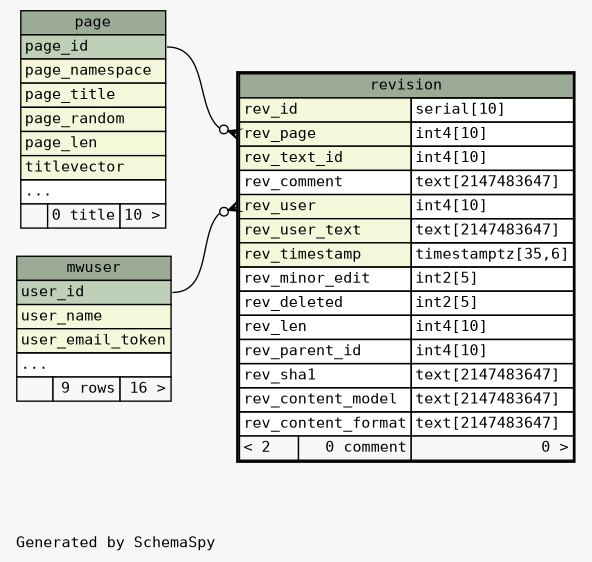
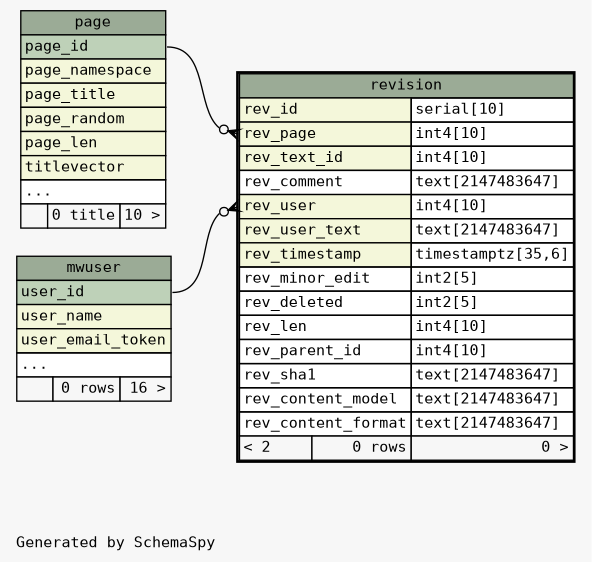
(89, 388) -> (89, 388)
(366, 447) -> (380, 447)
